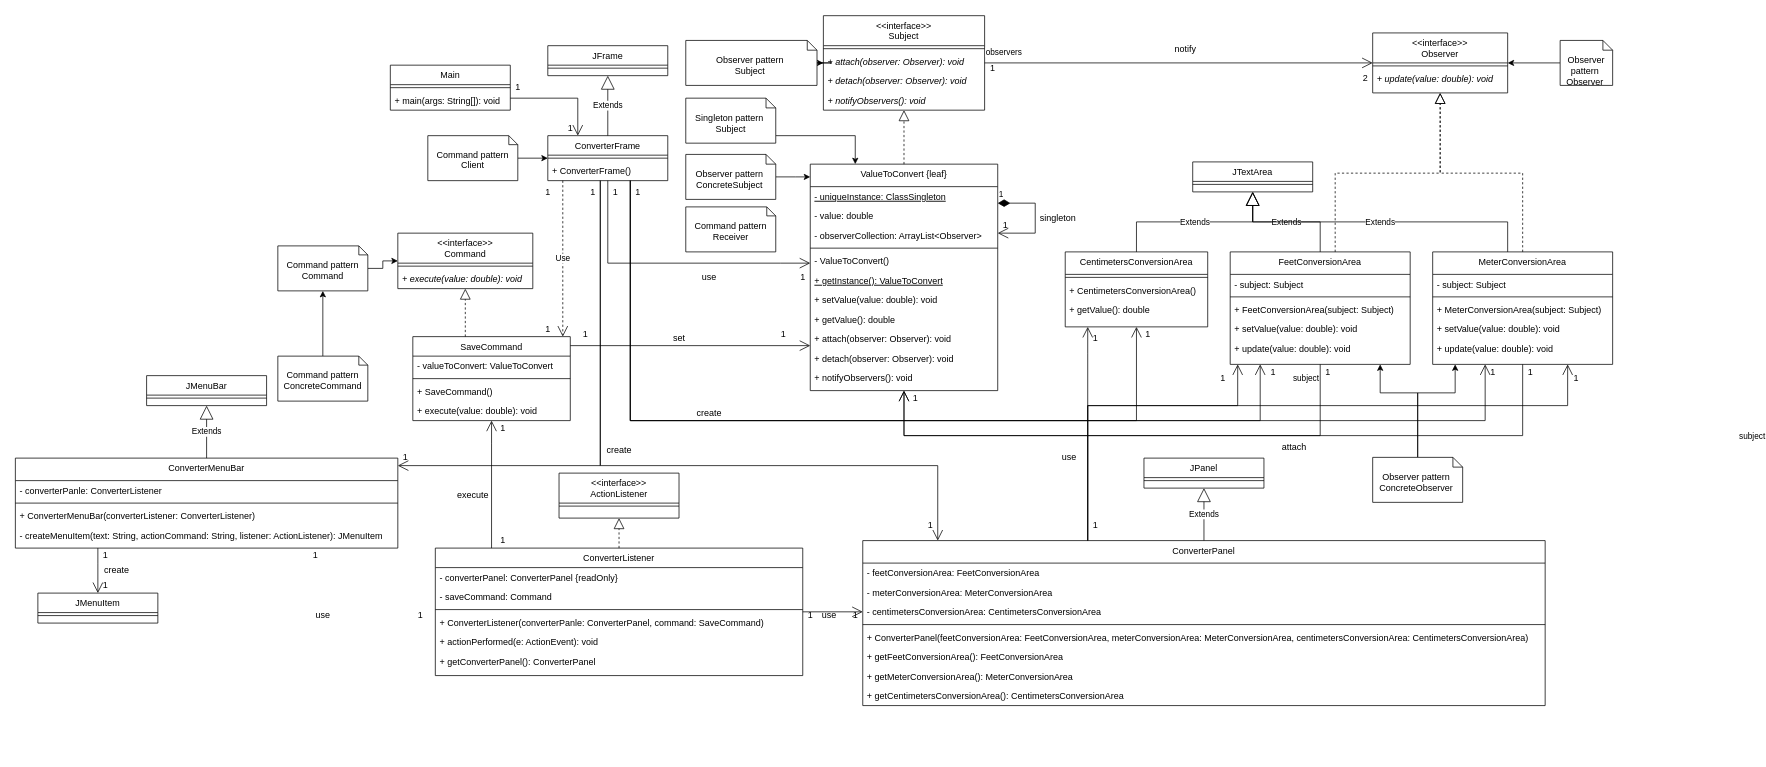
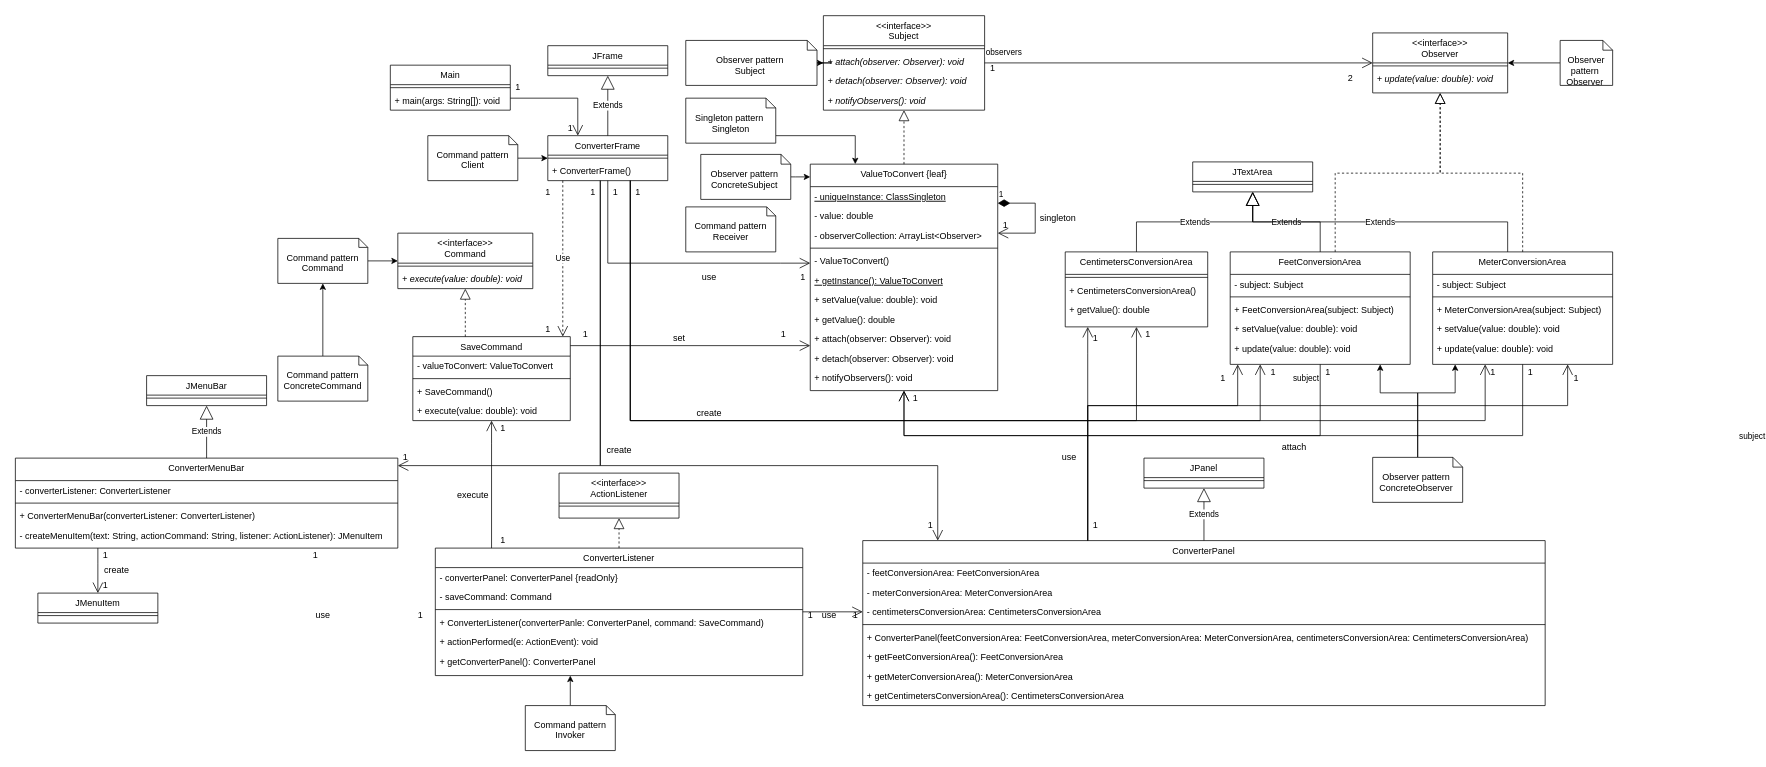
(1185, 49) -> none
(1365, 78) -> (1350, 78)
(731, 124) -> (731, 124)
(731, 177) -> (746, 177)
(323, 268) -> (323, 261)
(102, 491) -> (109, 491)
none -> (570, 693)
none -> (570, 728)
